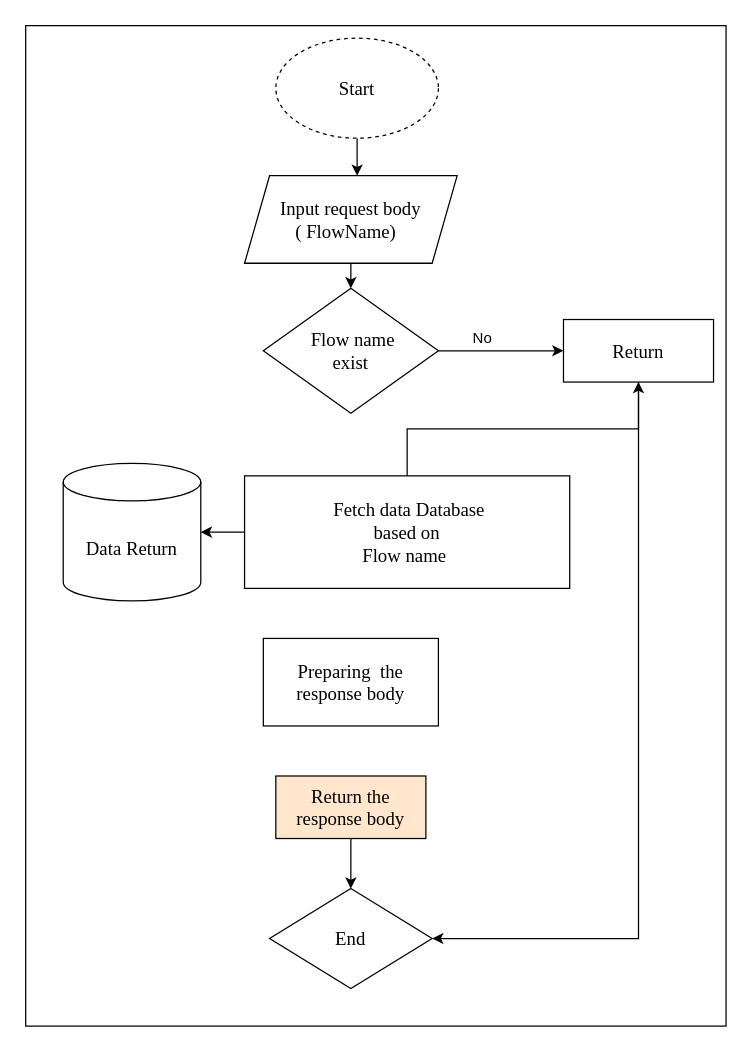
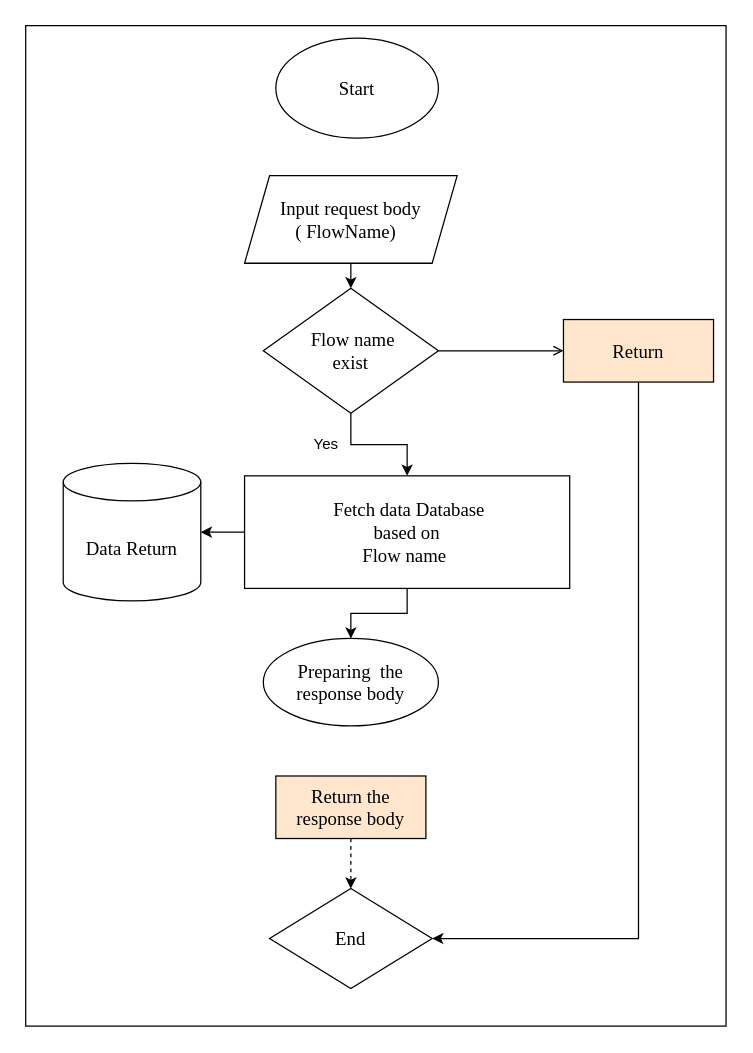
(357, 88) -> (357, 88)
(357, 152) -> none
(482, 338) -> none
(553, 351) -> (555, 351)
(638, 351) -> (638, 351)
(514, 429) -> (383, 613)
none -> (326, 444)
none -> (361, 444)
(351, 682) -> (351, 682)
(351, 858) -> (351, 858)
